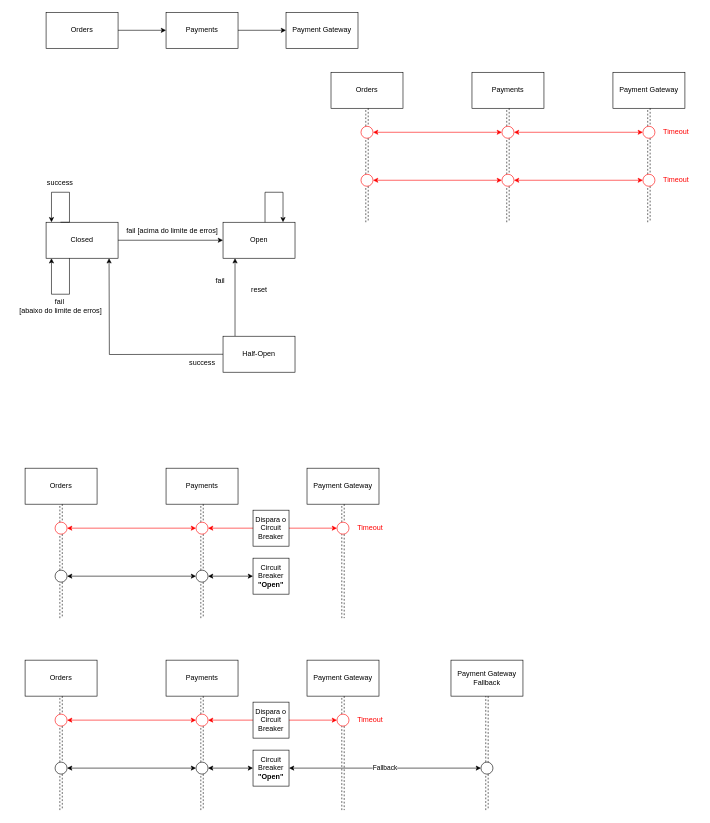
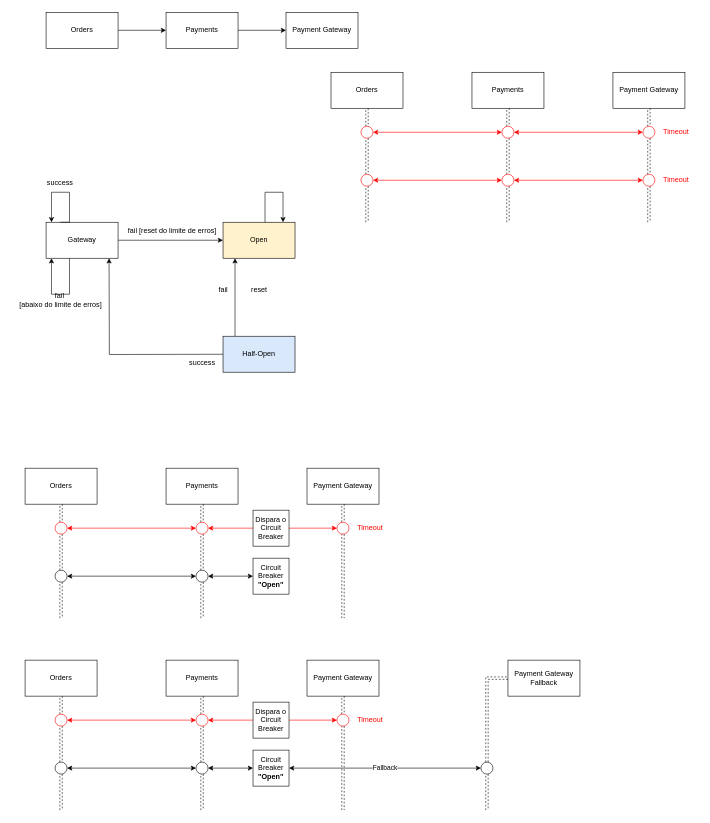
(172, 231) -> (172, 231)
(82, 240) -> (82, 240)
(259, 240) -> (259, 240)
(220, 281) -> (223, 290)
(60, 306) -> (60, 300)
(259, 354) -> (259, 354)
(487, 678) -> (544, 678)
